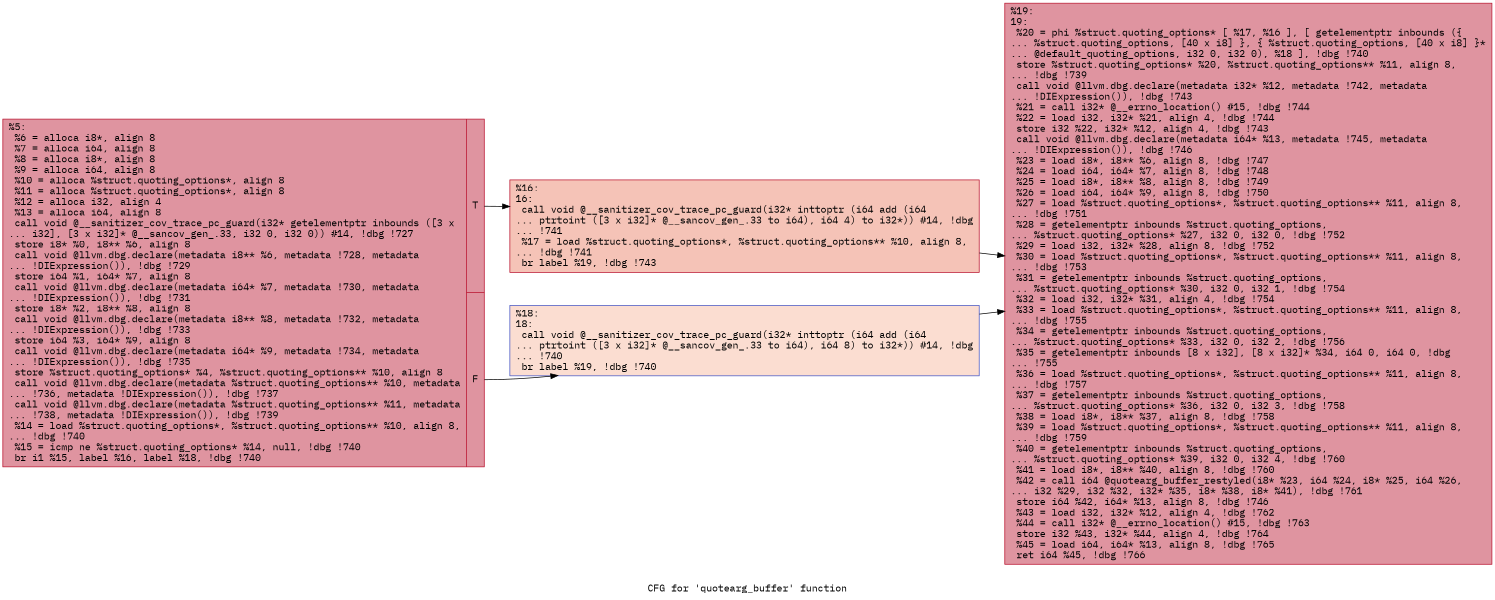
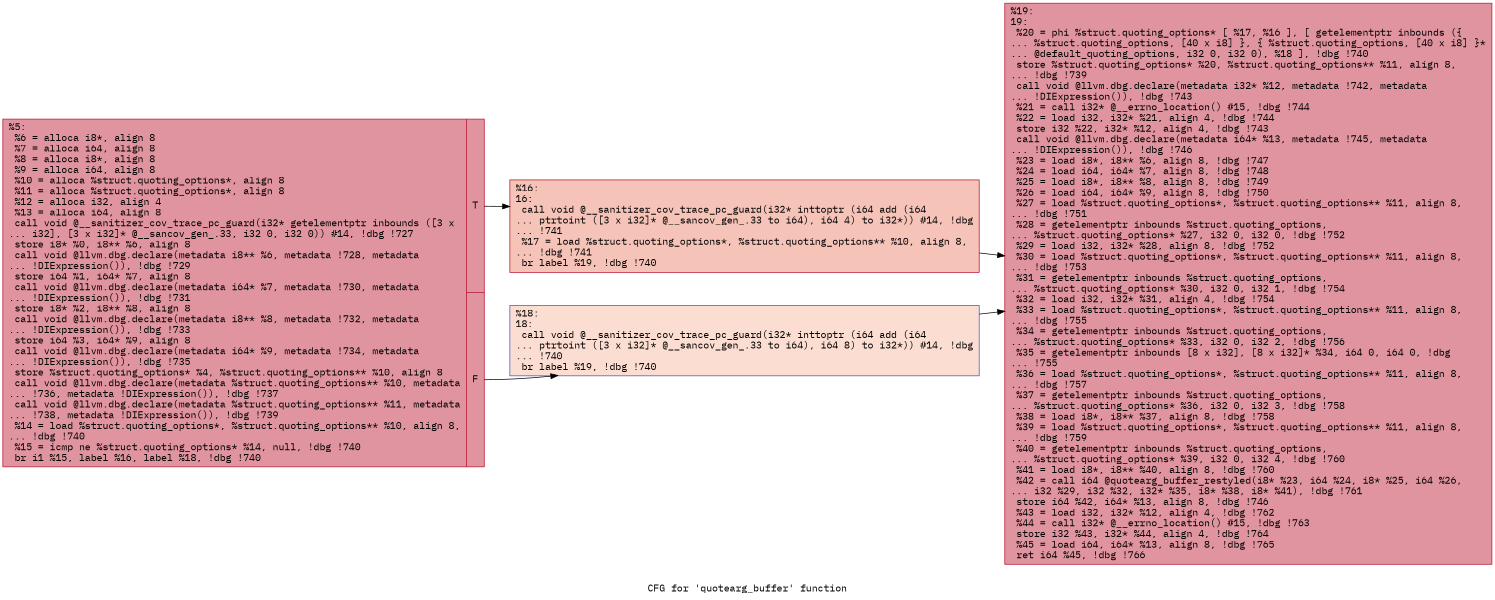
(586, 263) -> (586, 263)
